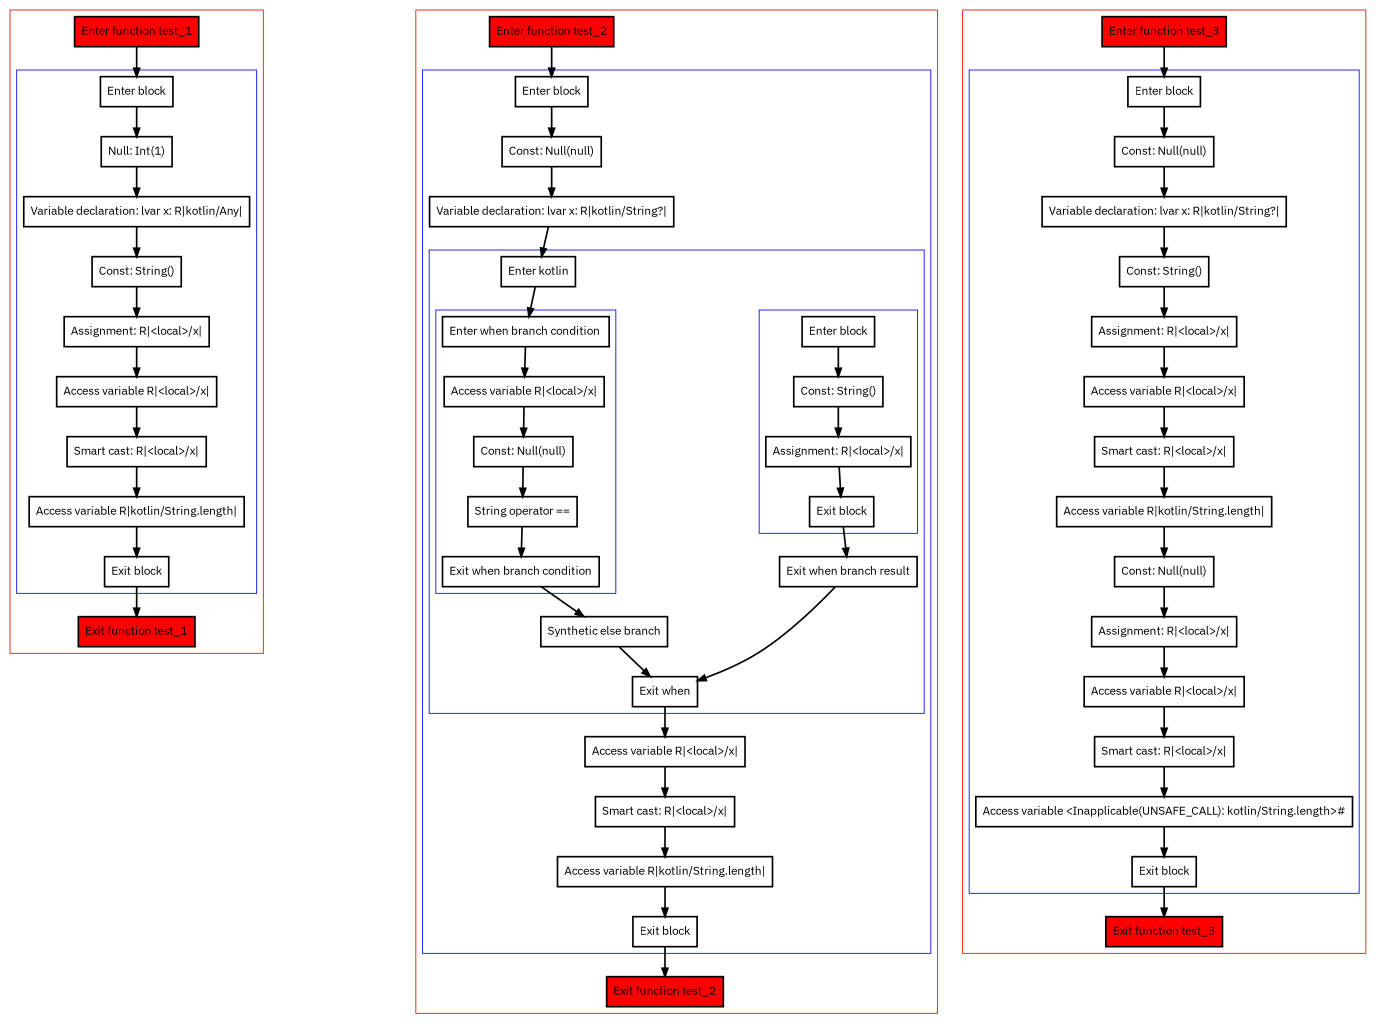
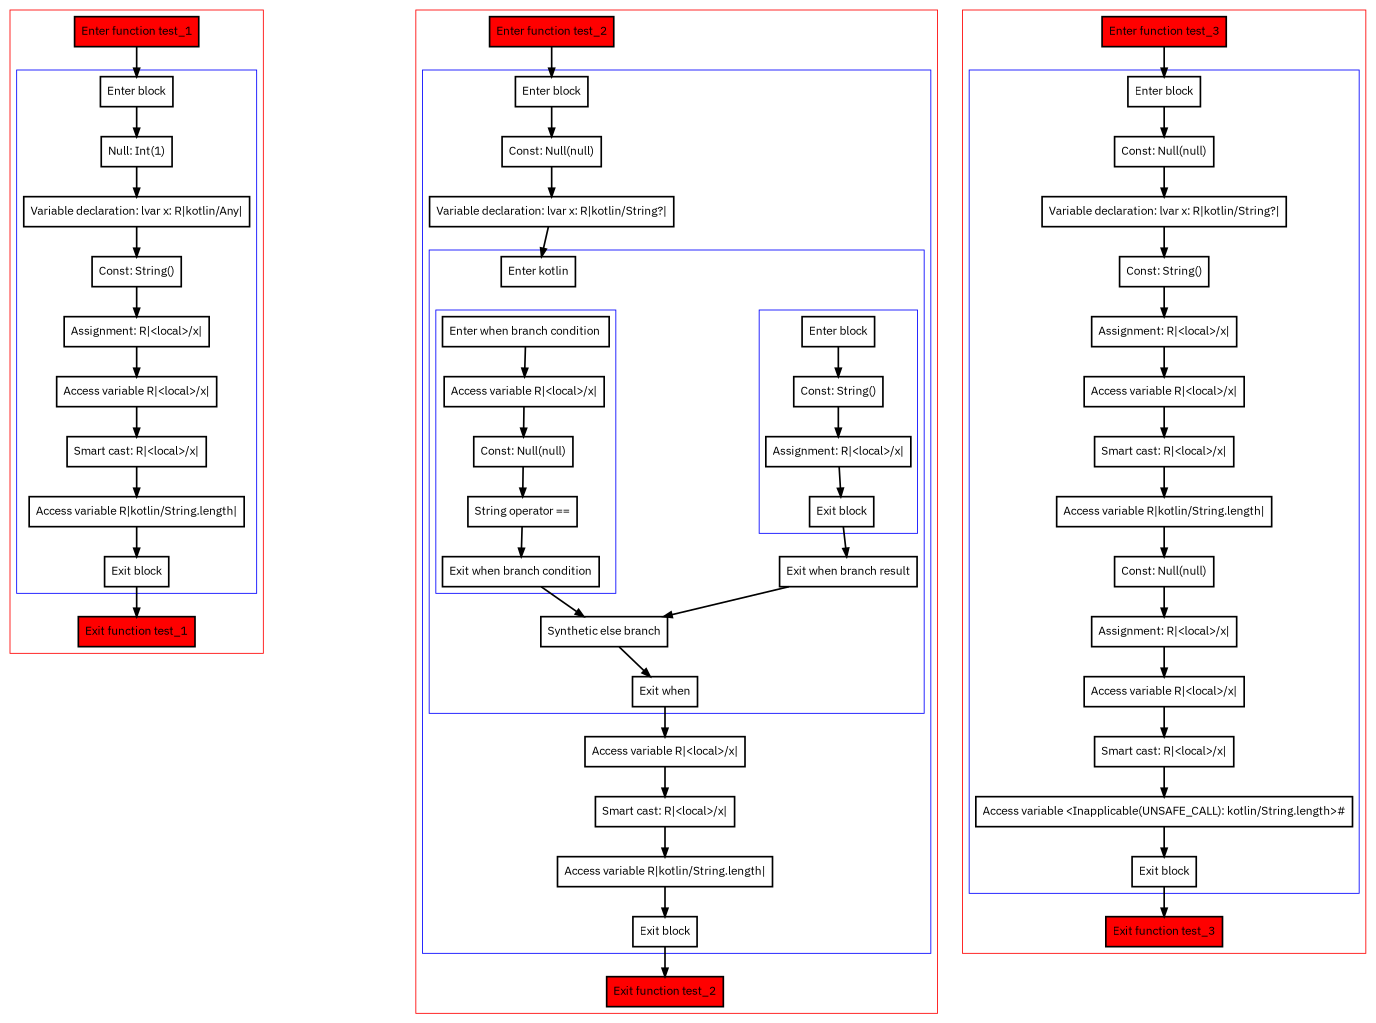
(533, 298) -> none
(776, 640) -> (730, 601)
